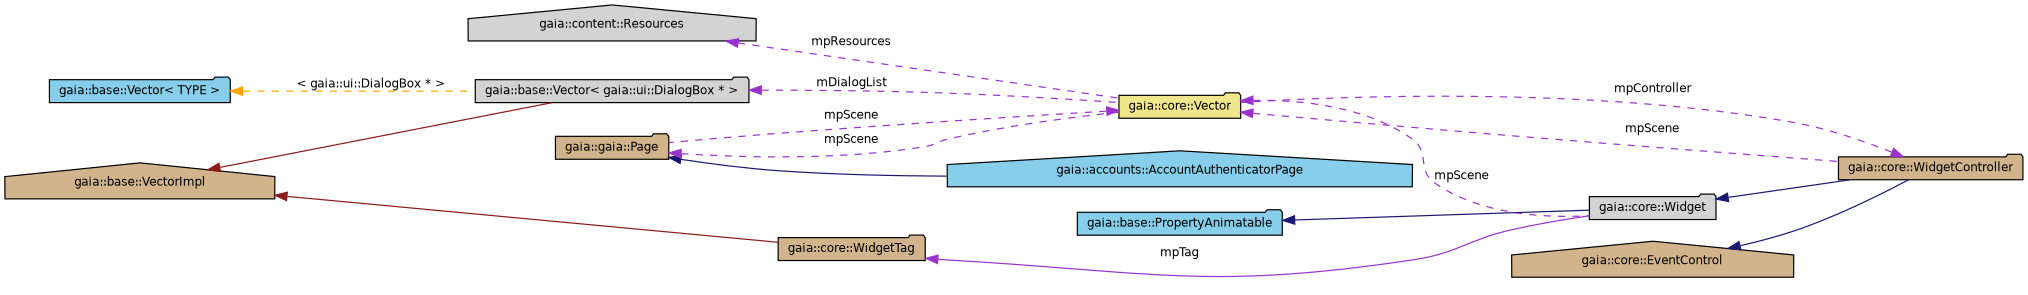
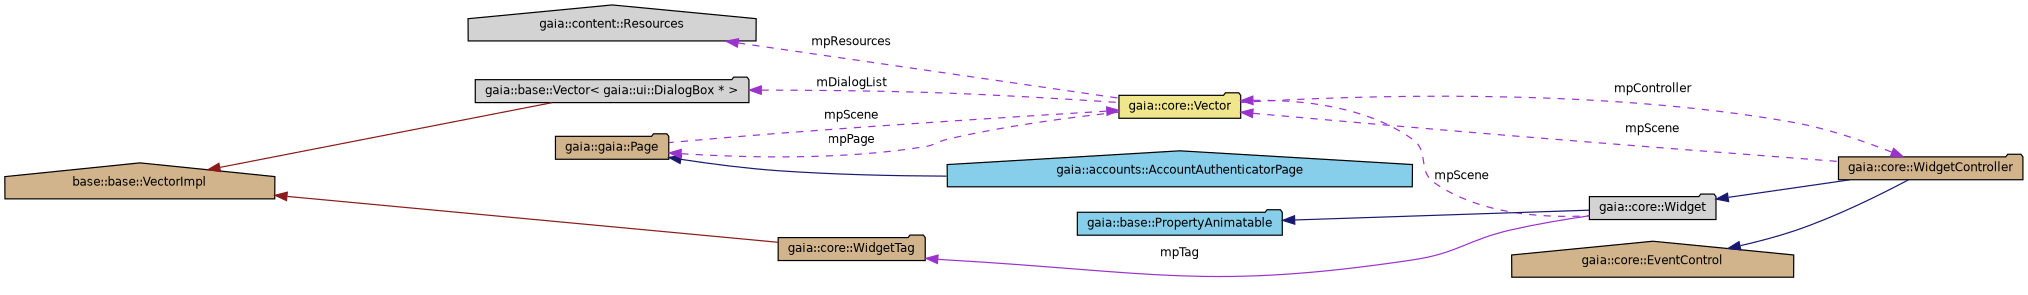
(140, 91) -> none
(852, 140) -> (852, 140)
(140, 183) -> (140, 183)
